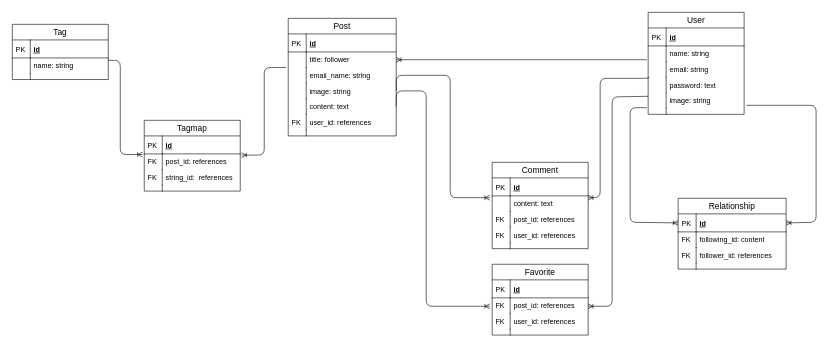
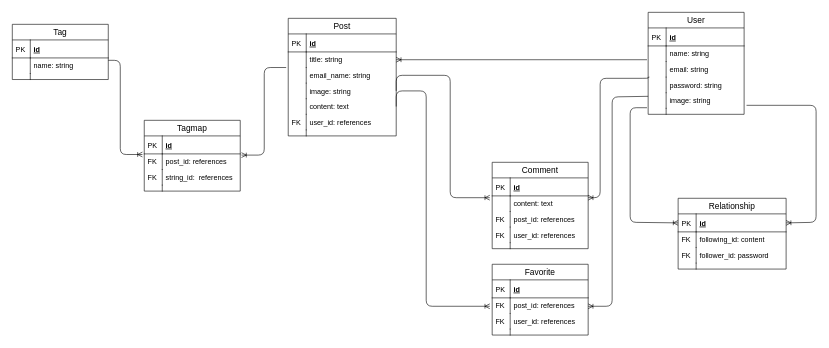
(334, 60) -> (331, 60)
(696, 85) -> (699, 85)
(741, 256) -> (737, 256)
